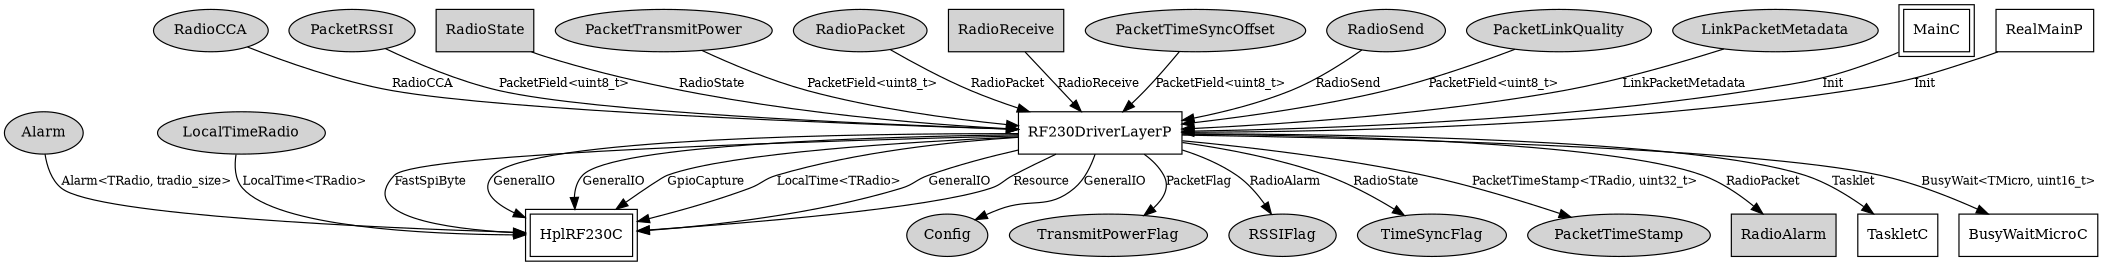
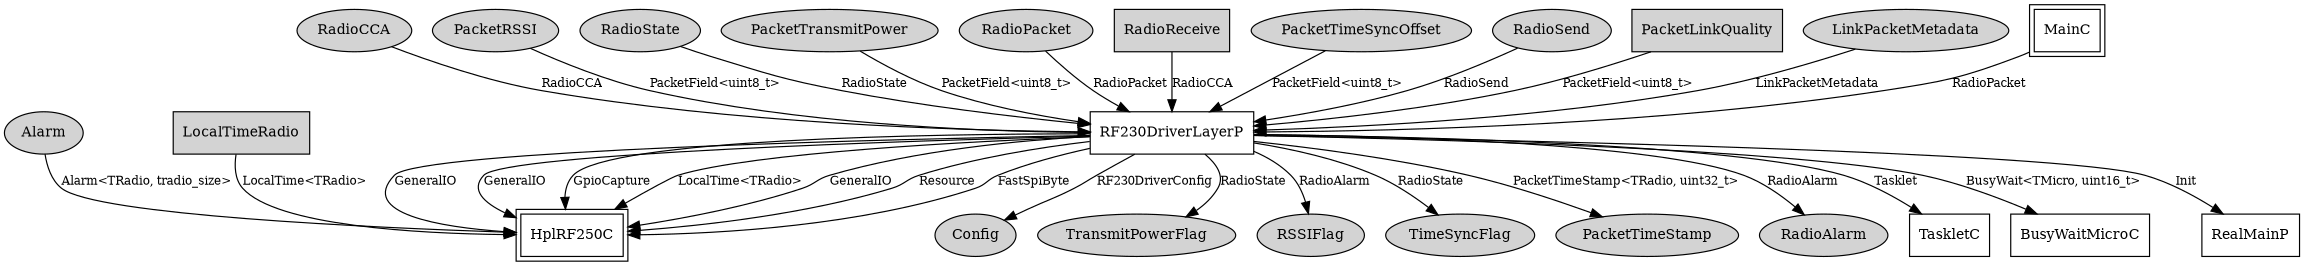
(485, 31) -> (640, 31)
(1559, 31) -> (1707, 31)
(1099, 84) -> (1203, 84)
(1833, 84) -> (1989, 84)
(1599, 117) -> (1738, 147)
(241, 133) -> (241, 133)
(1115, 182) -> (1155, 182)
(1199, 182) -> (1253, 182)
(1763, 182) -> (1803, 182)
(581, 235) -> (572, 235)
(1784, 235) -> (1824, 235)
